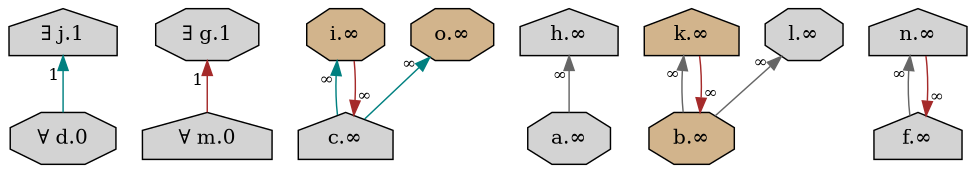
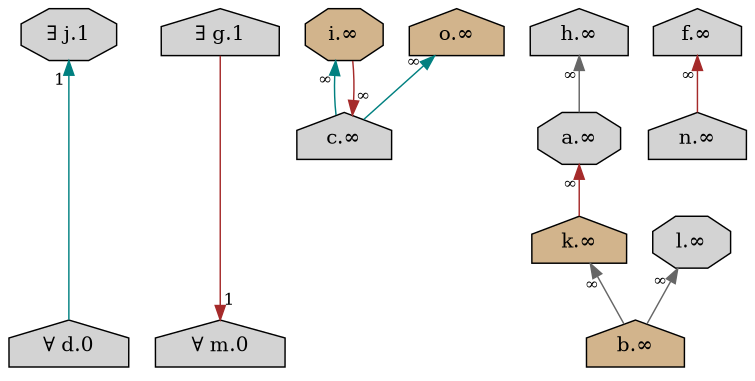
(63, 35) -> (69, 35)
(207, 35) -> (220, 35)
(452, 35) -> (457, 35)
(701, 77) -> (579, 198)
(908, 93) -> none
(207, 94) -> (220, 181)
(63, 138) -> (69, 346)
(692, 138) -> (635, 346)
